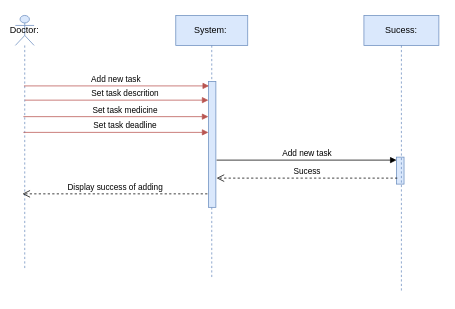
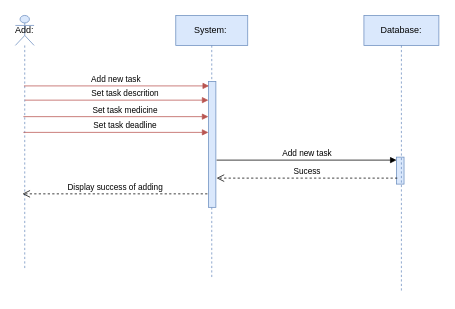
(25, 30) -> (25, 30)
(402, 30) -> (402, 30)
